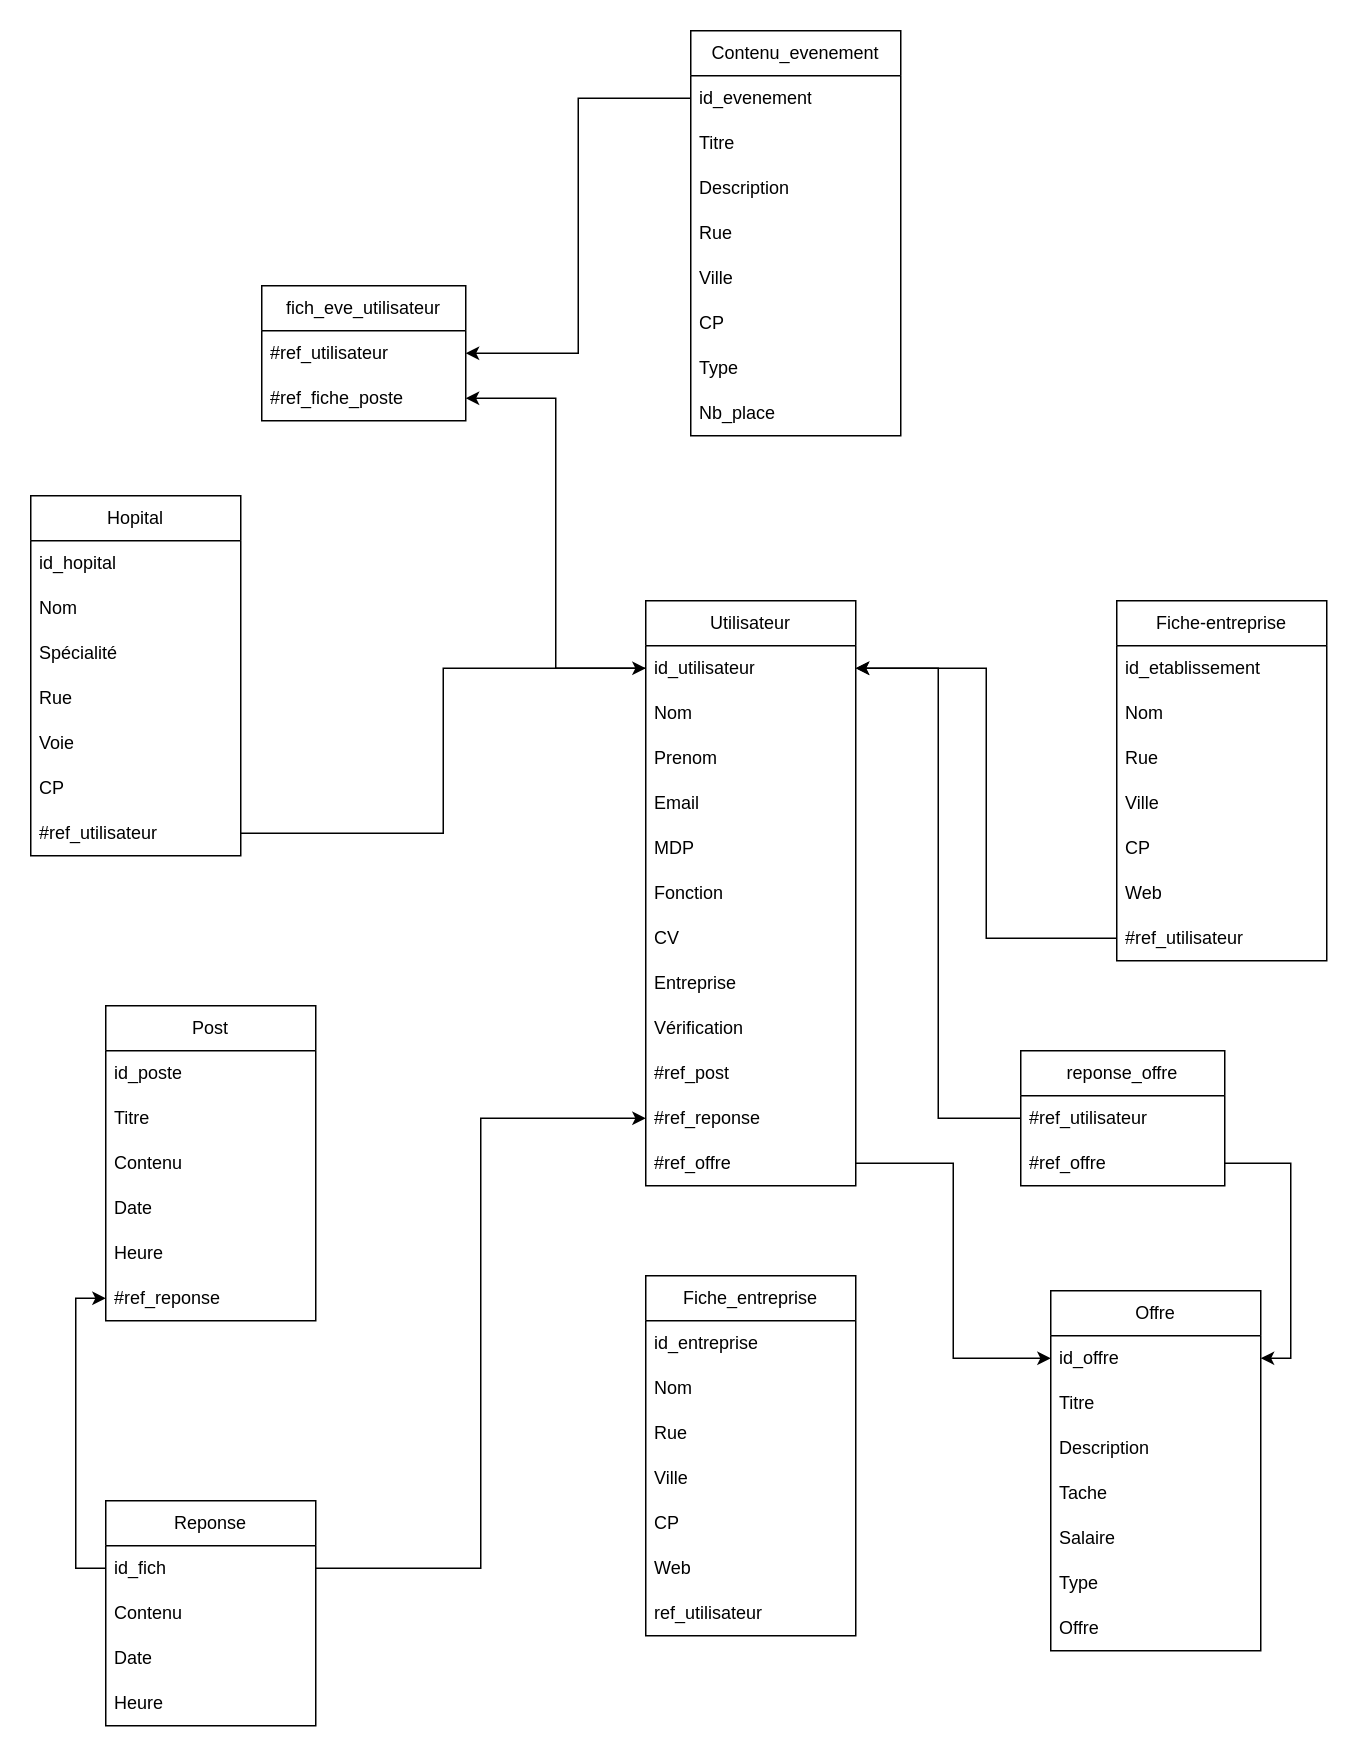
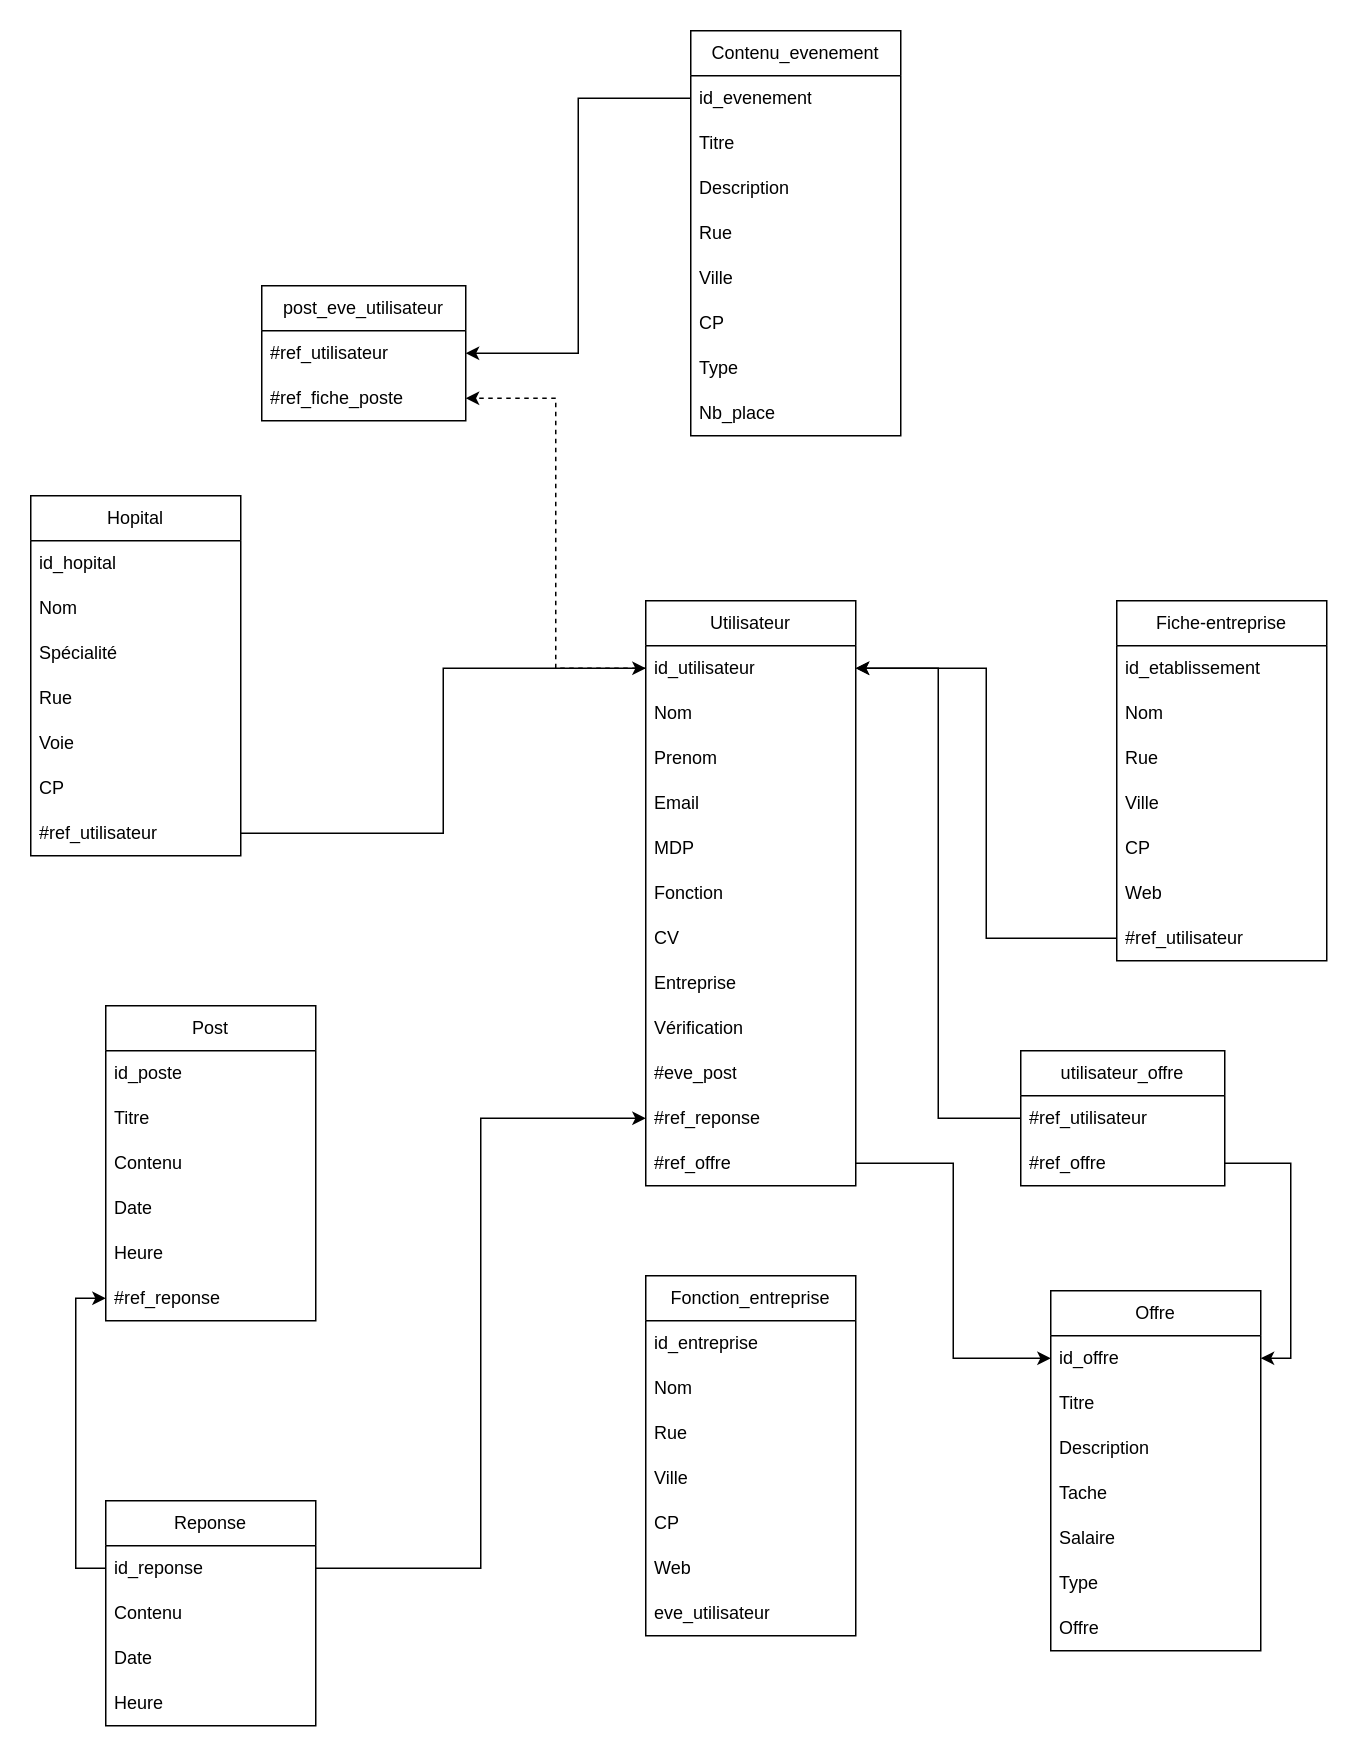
(364, 308) -> (364, 308)
(556, 492) -> (556, 492)
(700, 1073) -> (700, 1073)
(1123, 1073) -> (1123, 1073)
(751, 1298) -> (751, 1298)
(145, 1568) -> (163, 1568)
(723, 1613) -> (723, 1613)
